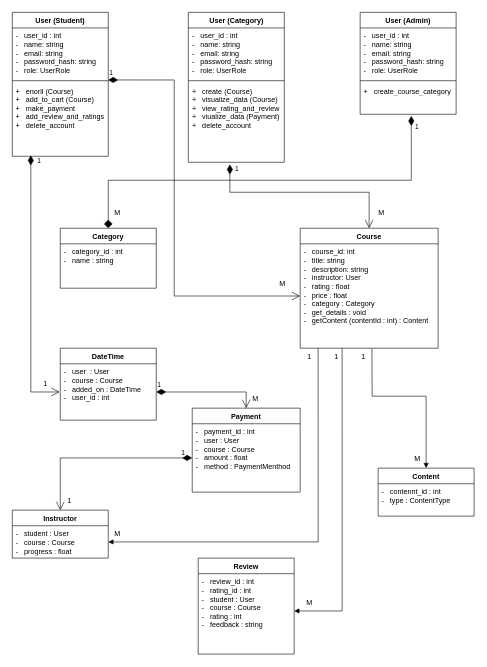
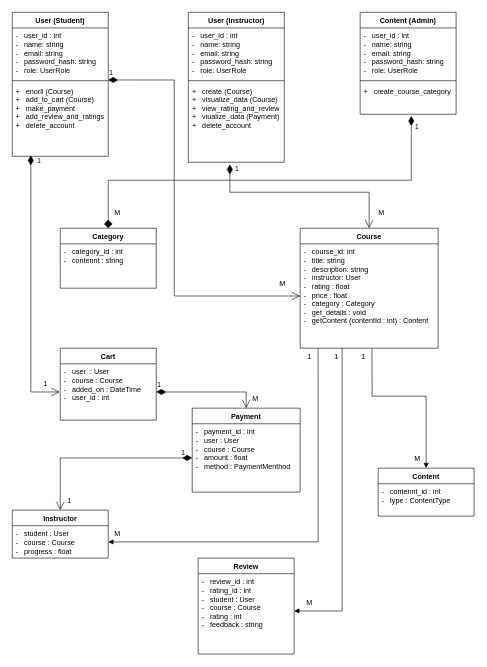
(237, 21) -> (237, 21)
(408, 21) -> (408, 21)
(101, 257) -> (102, 257)
(108, 357) -> (108, 357)
